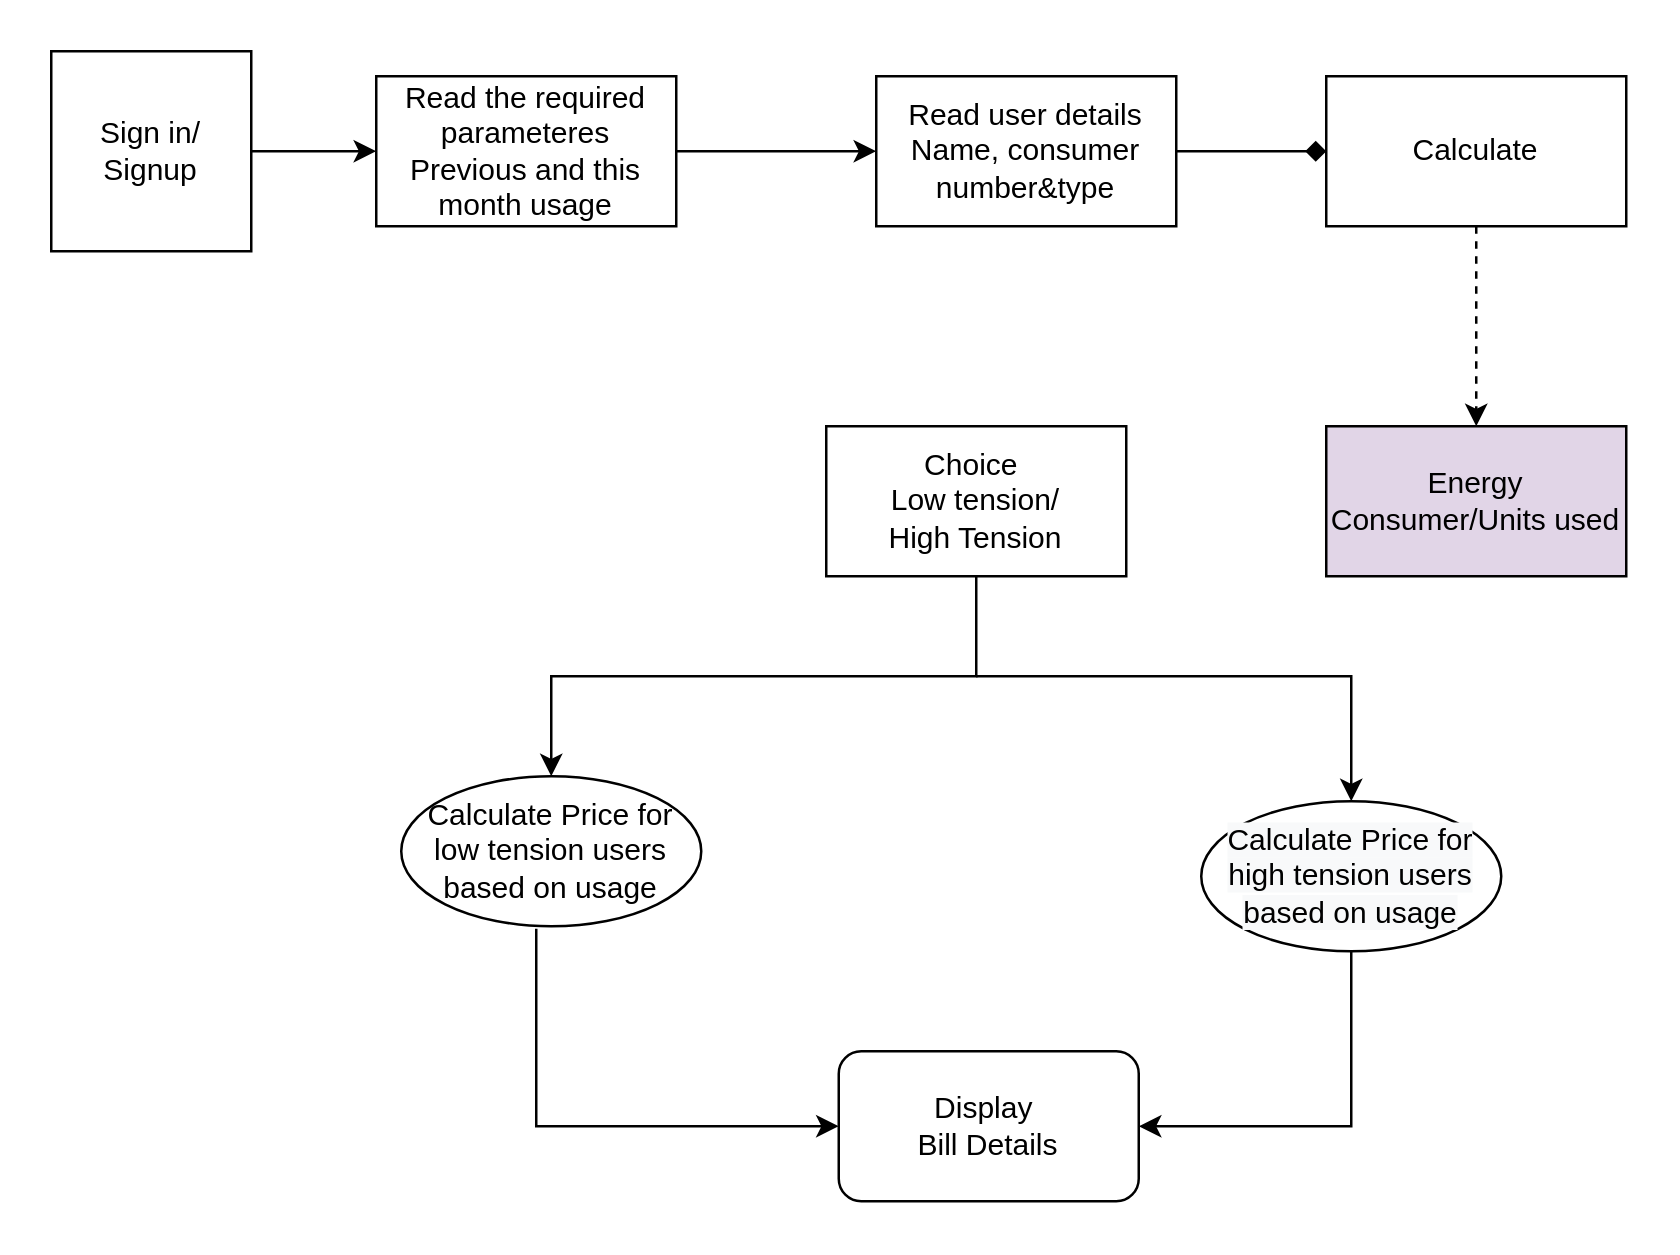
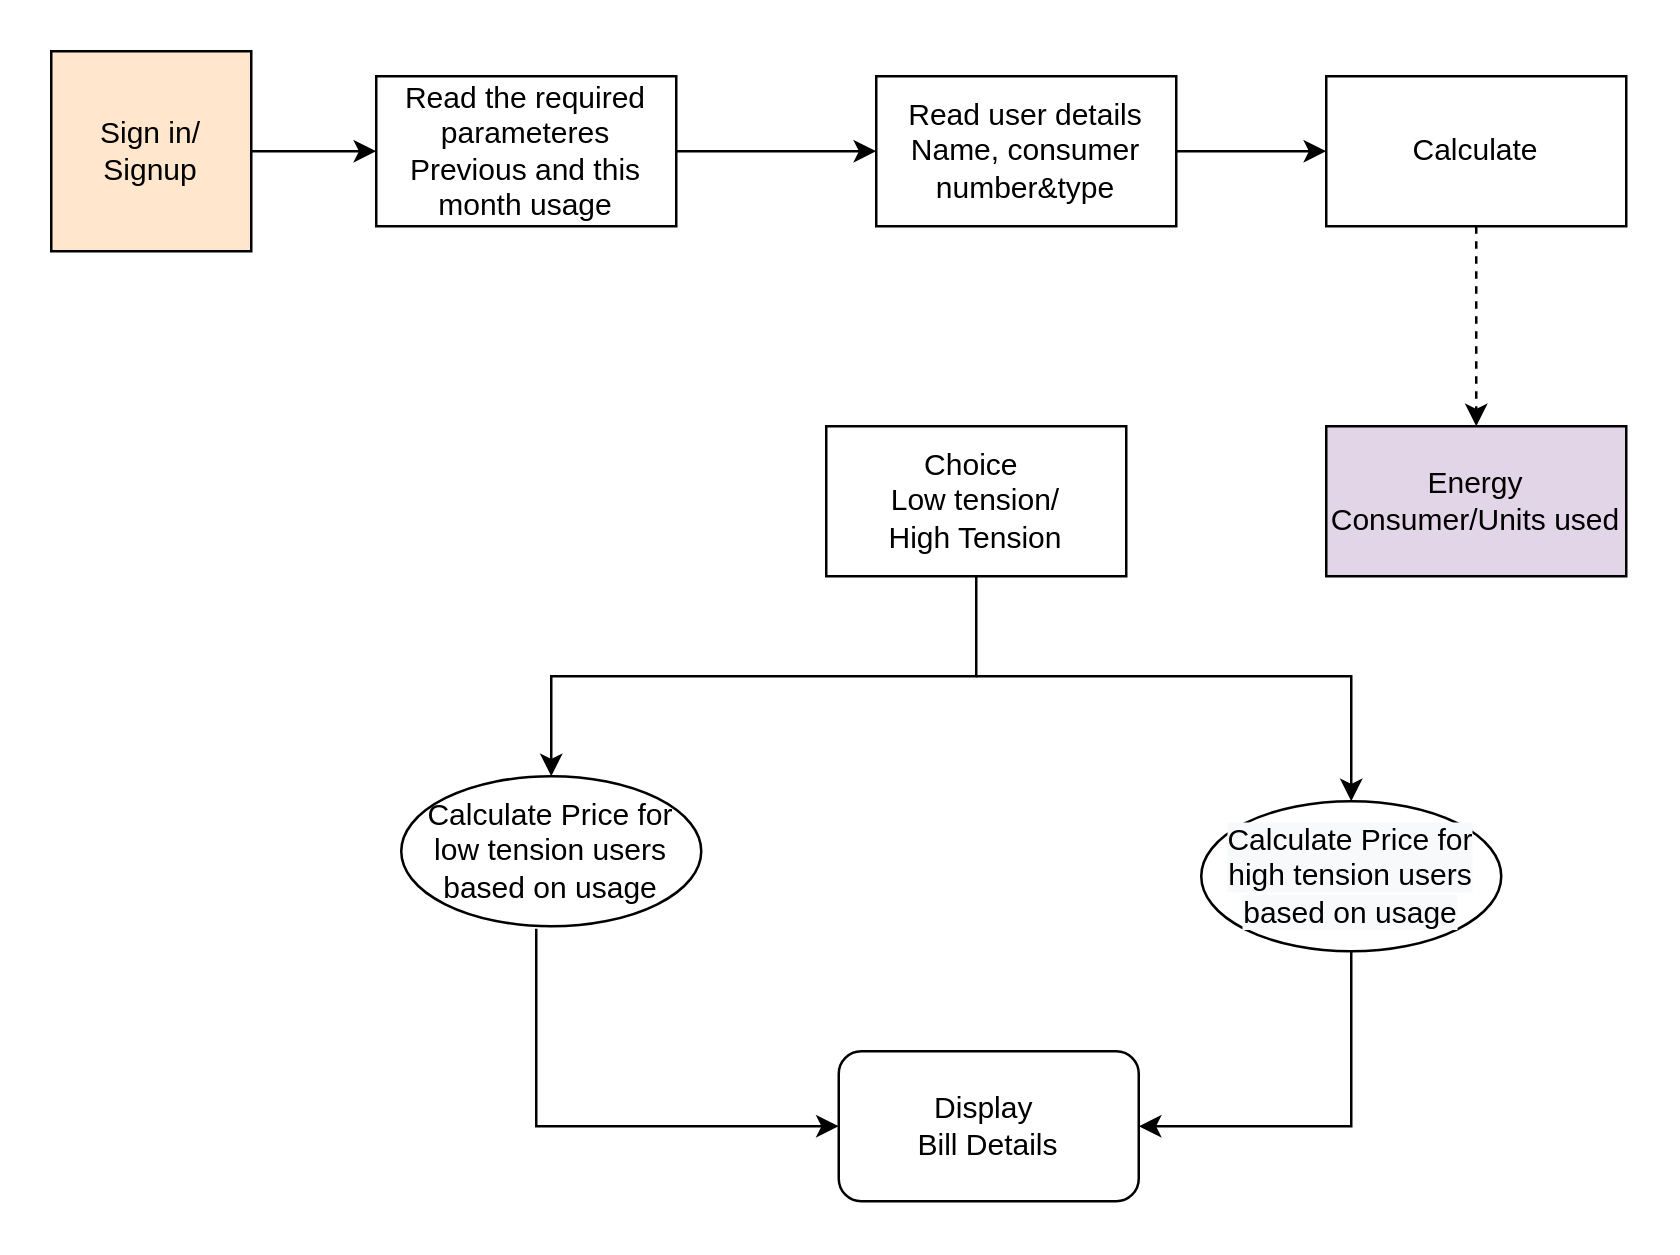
(151, 151) -> (151, 151)
(1306, 151) -> (1307, 151)
